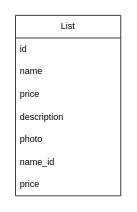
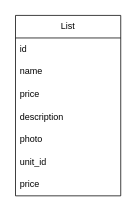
(36, 162) -> (35, 162)
